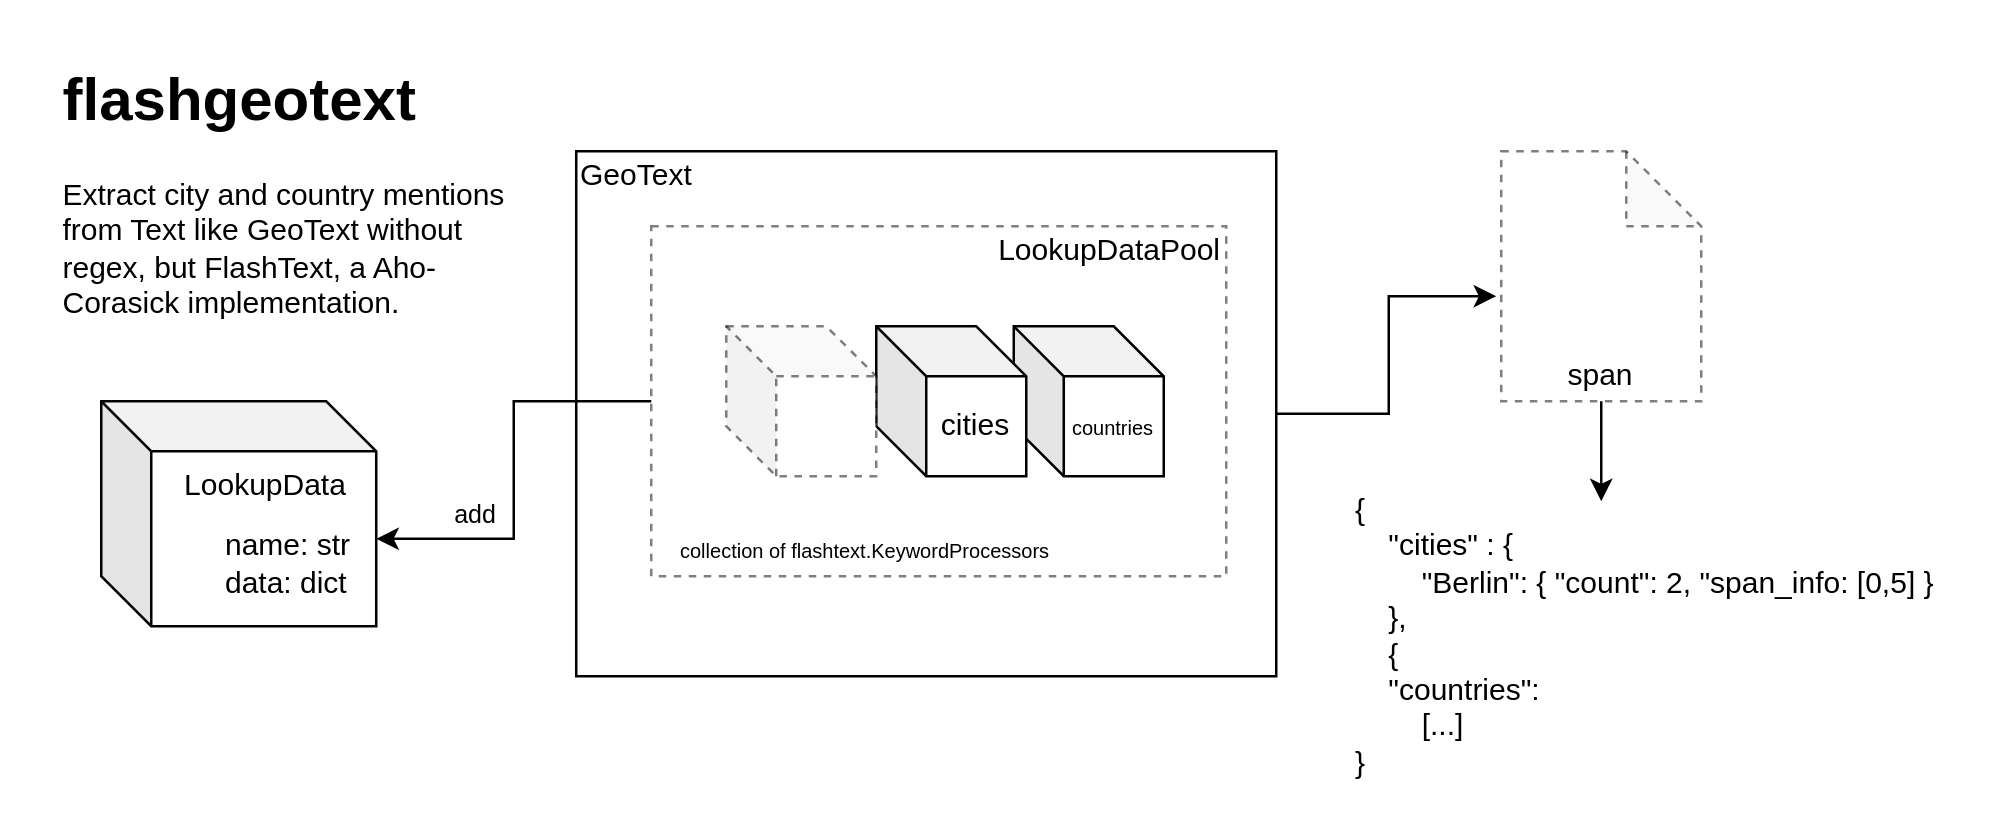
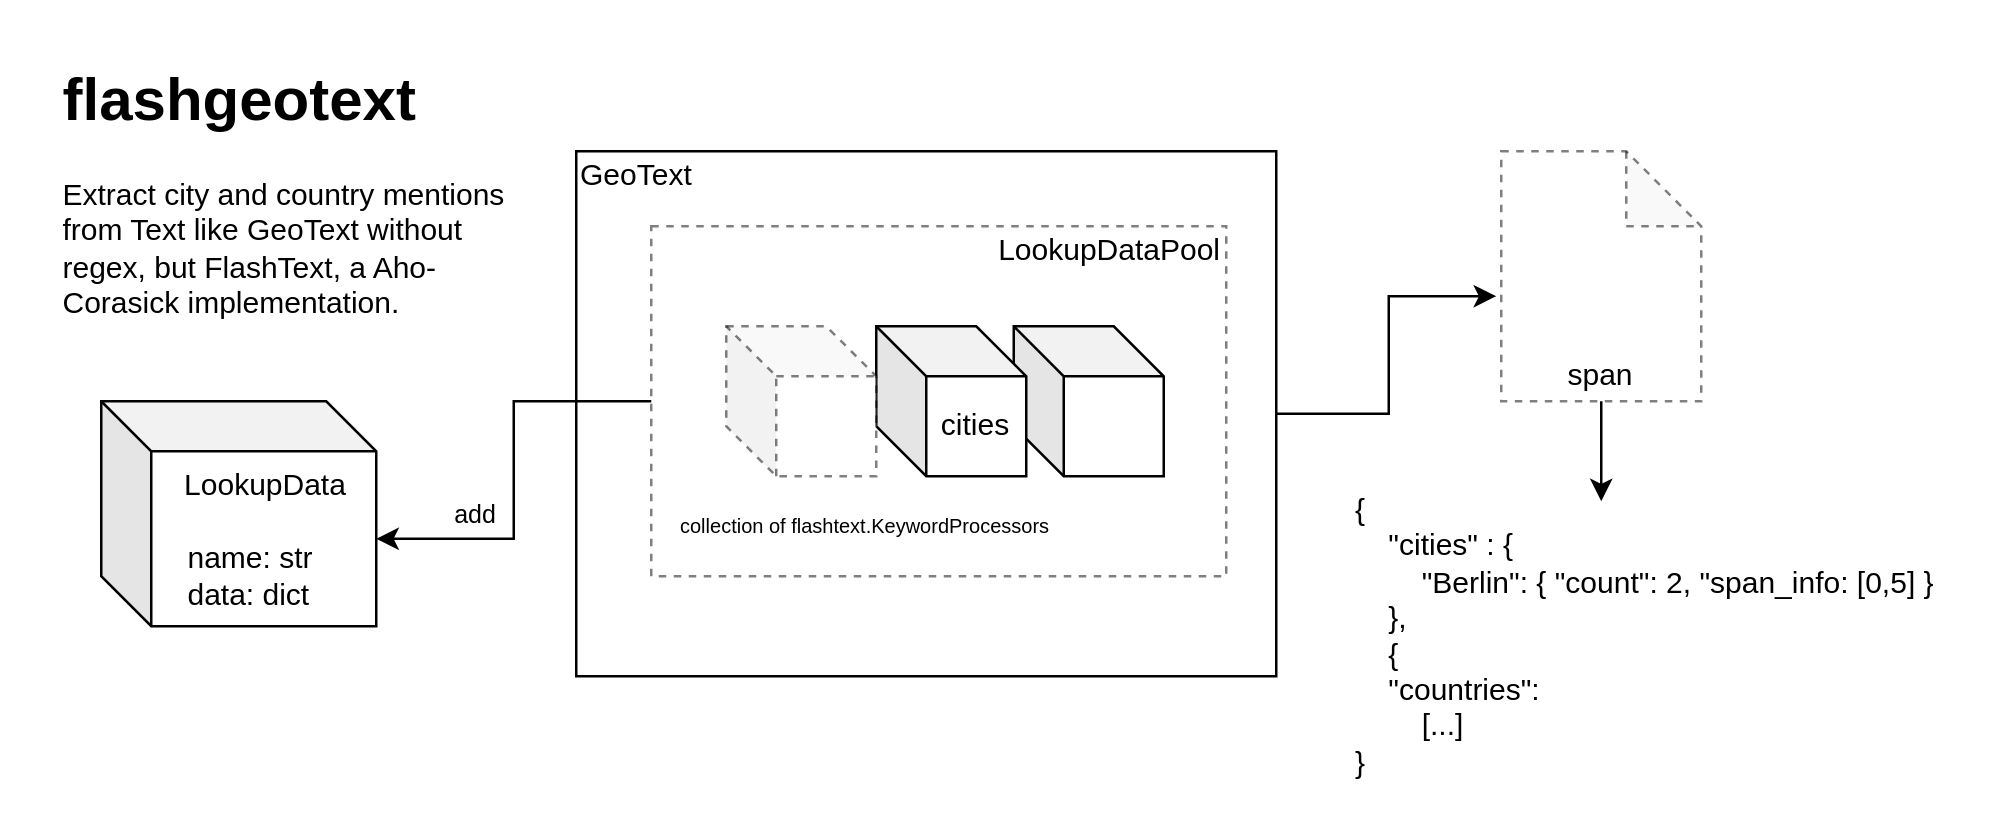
(1114, 426) -> none
(945, 551) -> (945, 526)
(289, 564) -> (251, 576)
